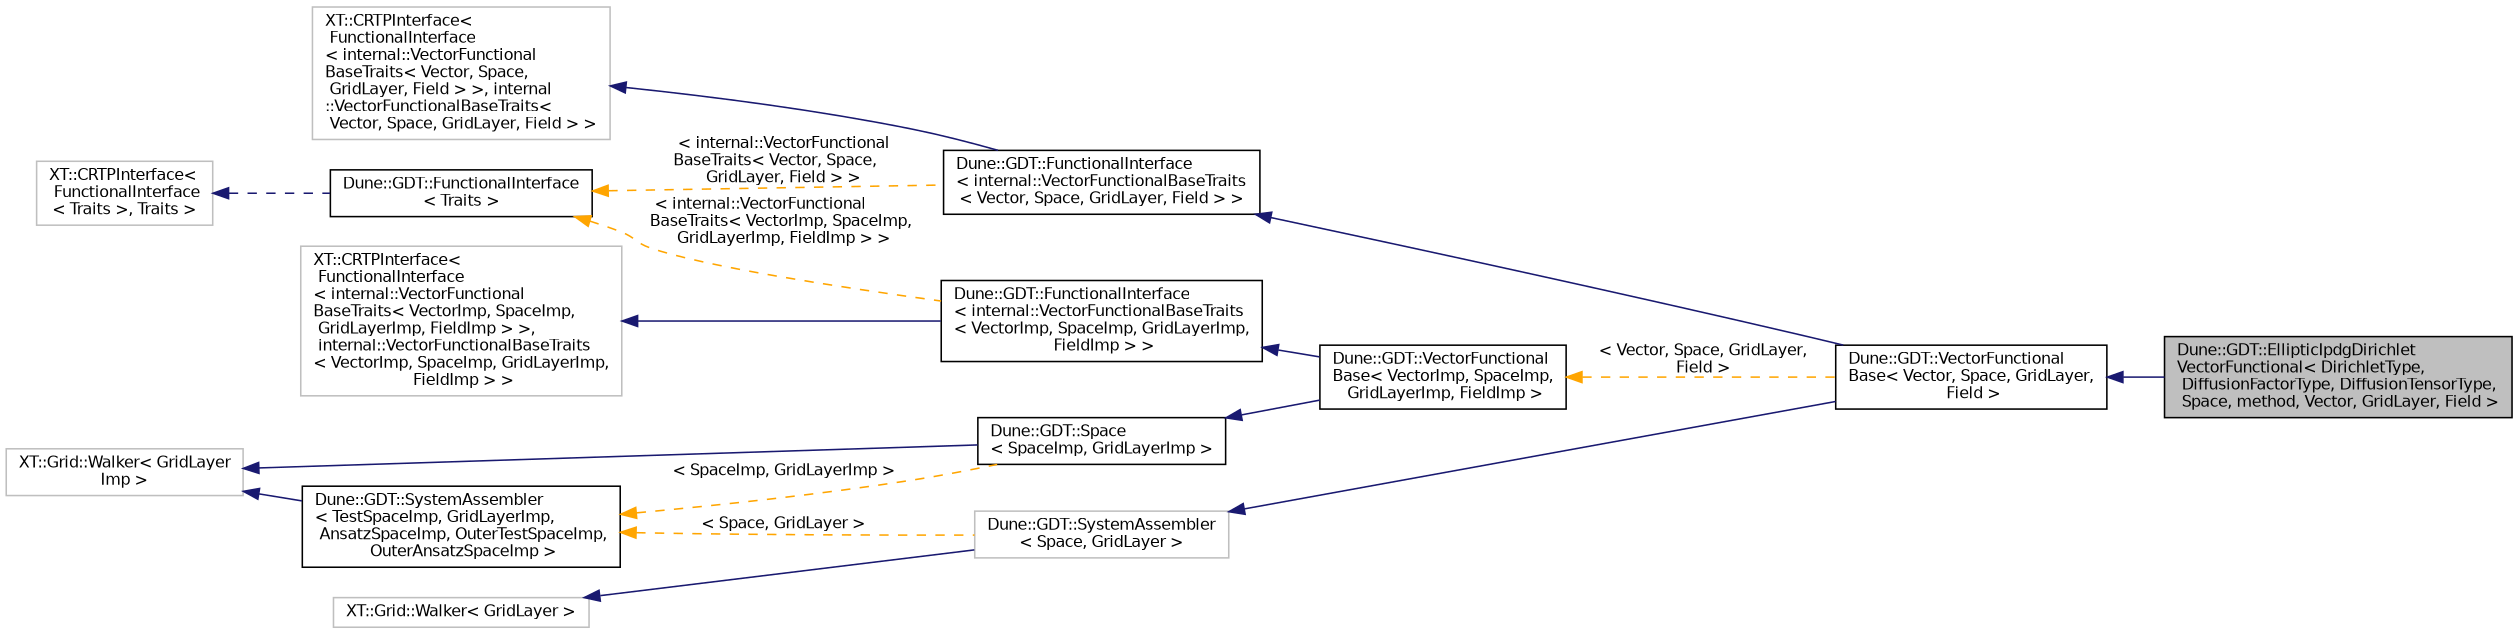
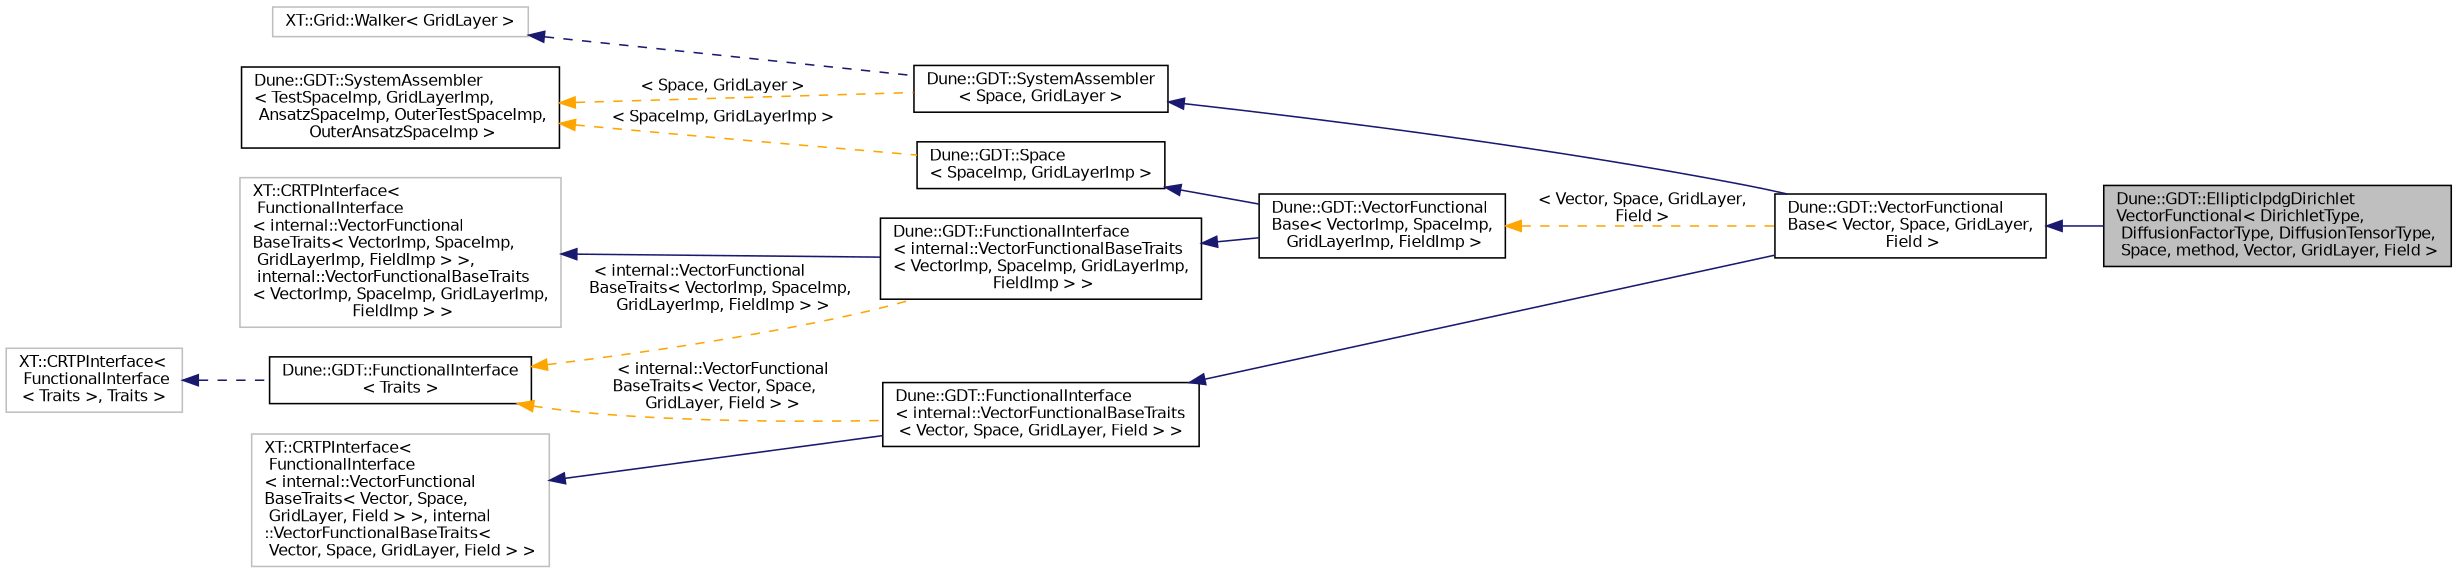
(125, 472) -> none
(1102, 535) -> (1041, 89)
(787, 573) -> (729, 56)
